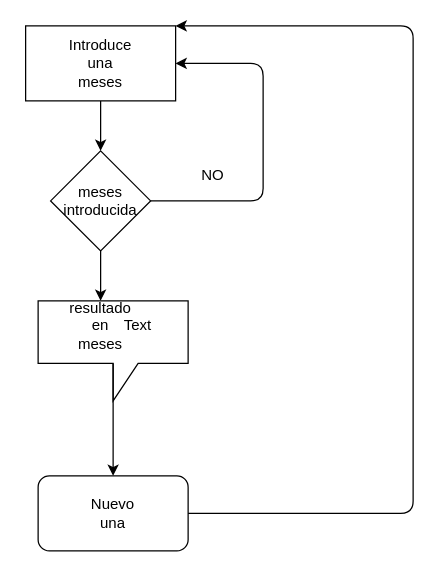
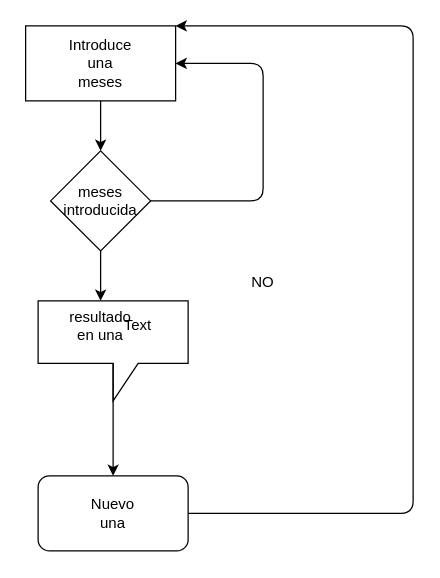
(213, 176) -> (263, 282)
(101, 326) -> (101, 326)
